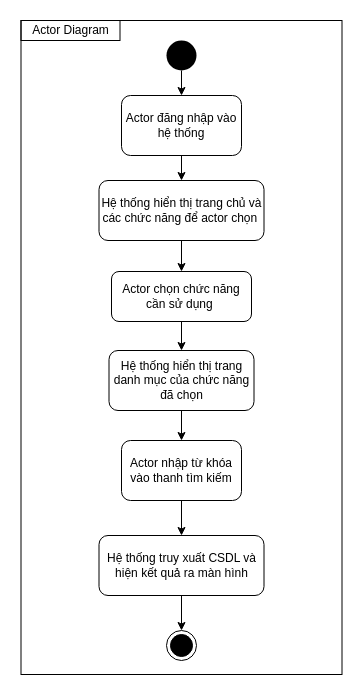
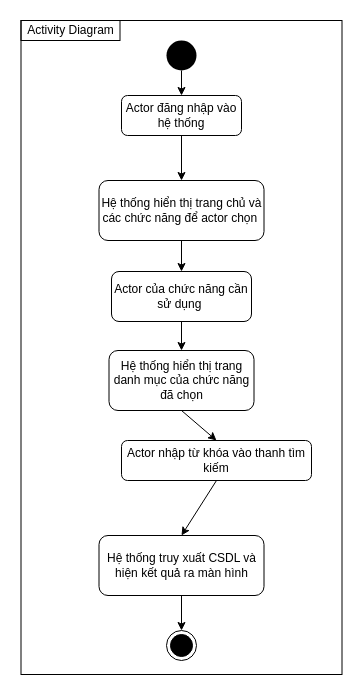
(71, 31) -> (71, 31)
(182, 126) -> (182, 116)
(182, 297) -> (182, 297)
(182, 471) -> (217, 461)
